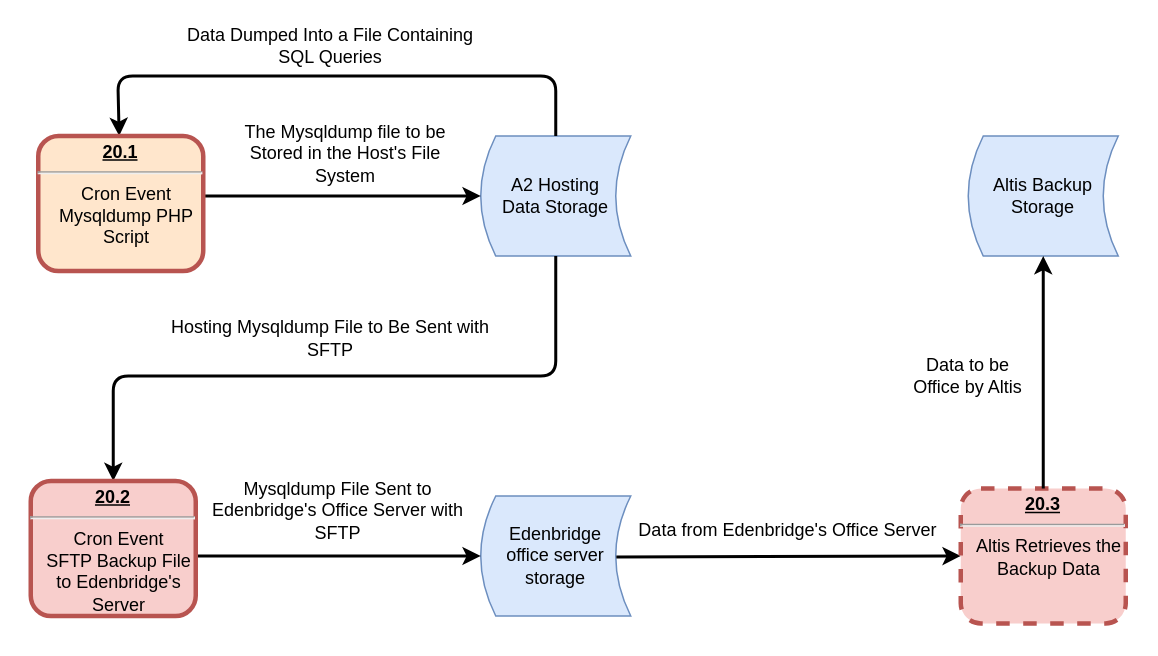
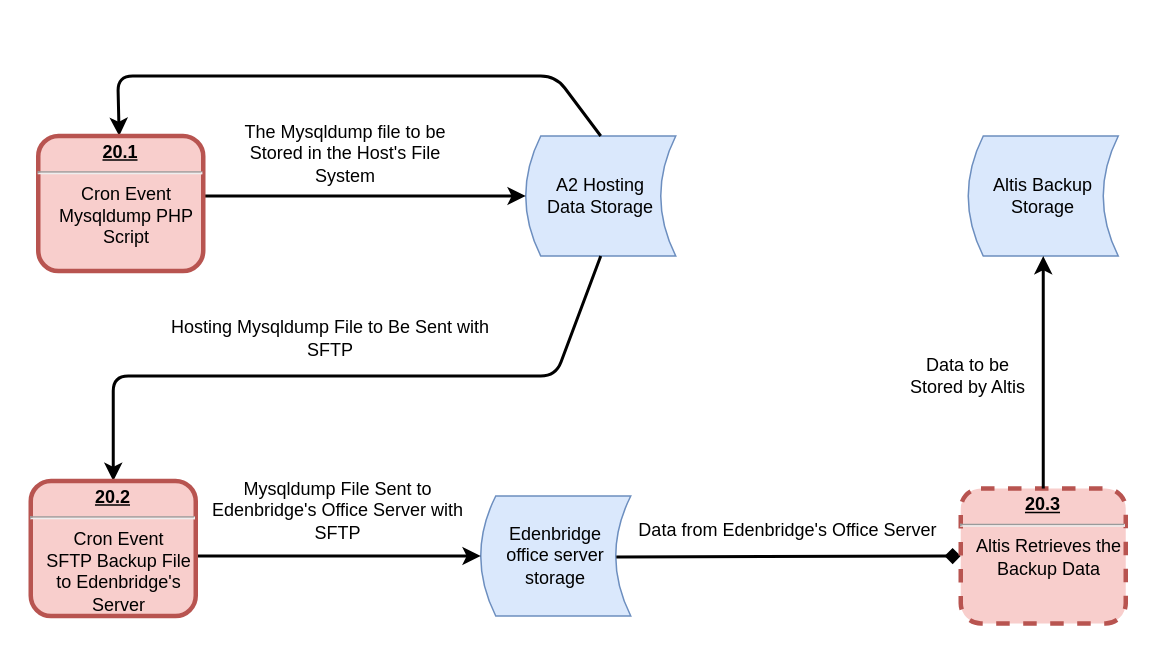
(331, 46) -> none
(556, 196) -> (601, 196)
(121, 203) -> (121, 203)
(968, 376) -> (968, 376)
(945, 556) -> (945, 556)
